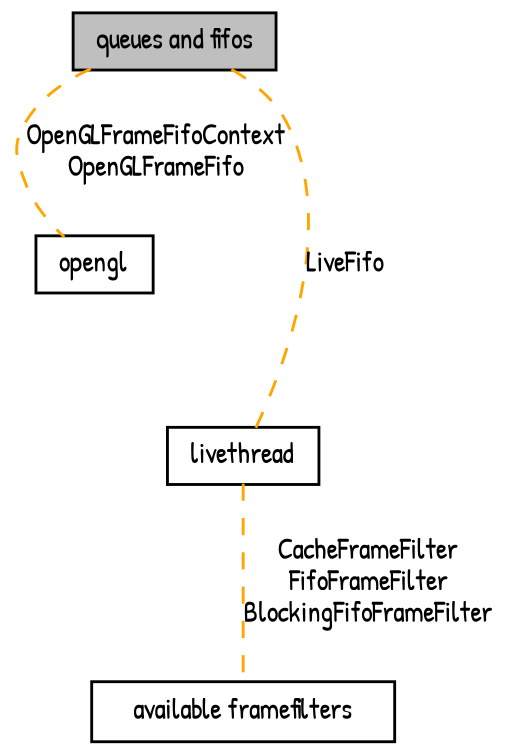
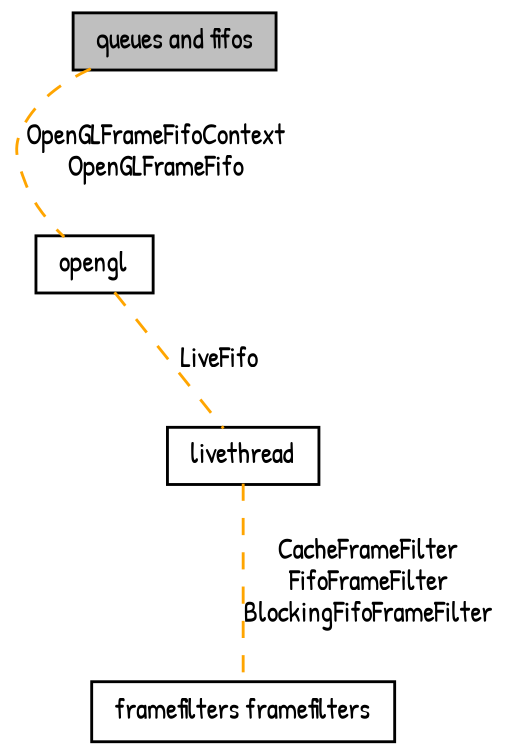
(308, 239) -> (169, 360)
(243, 712) -> (243, 712)
